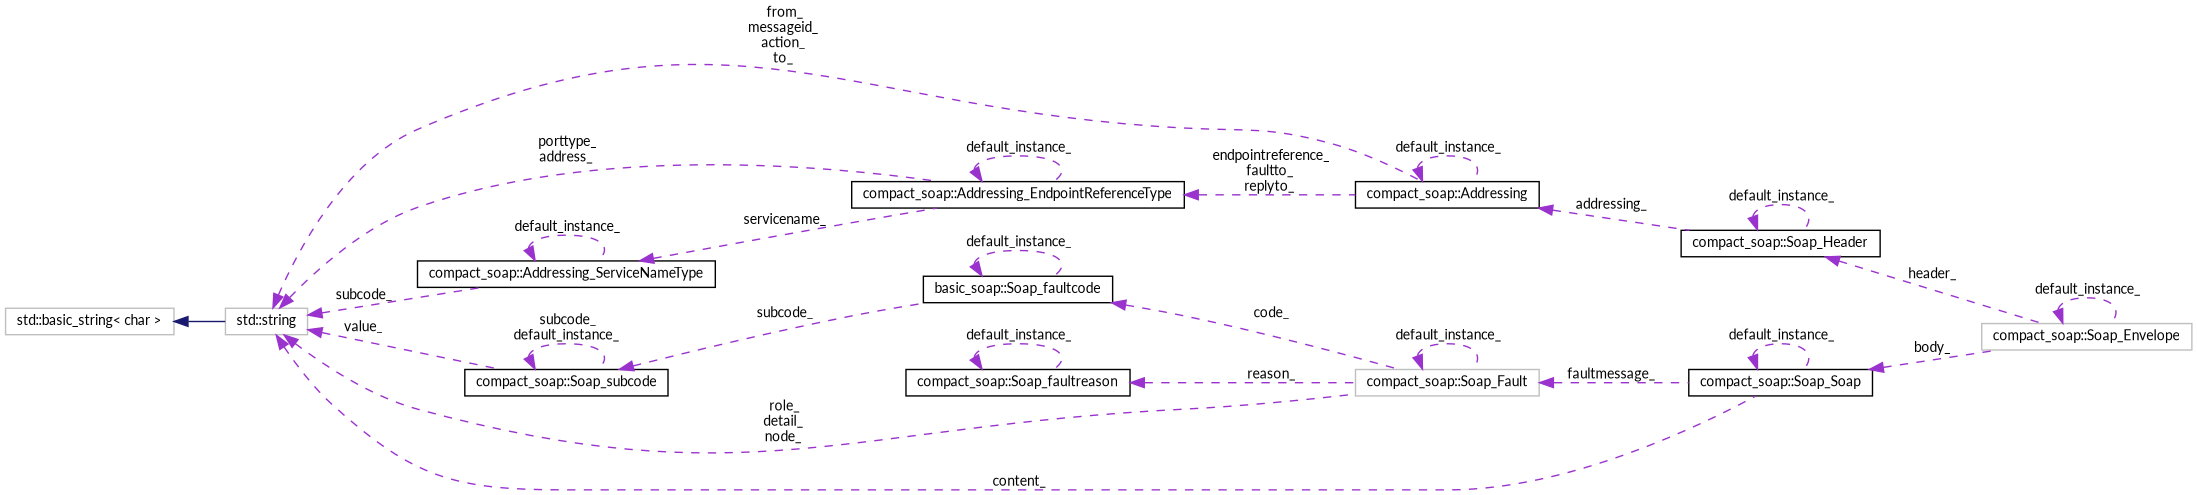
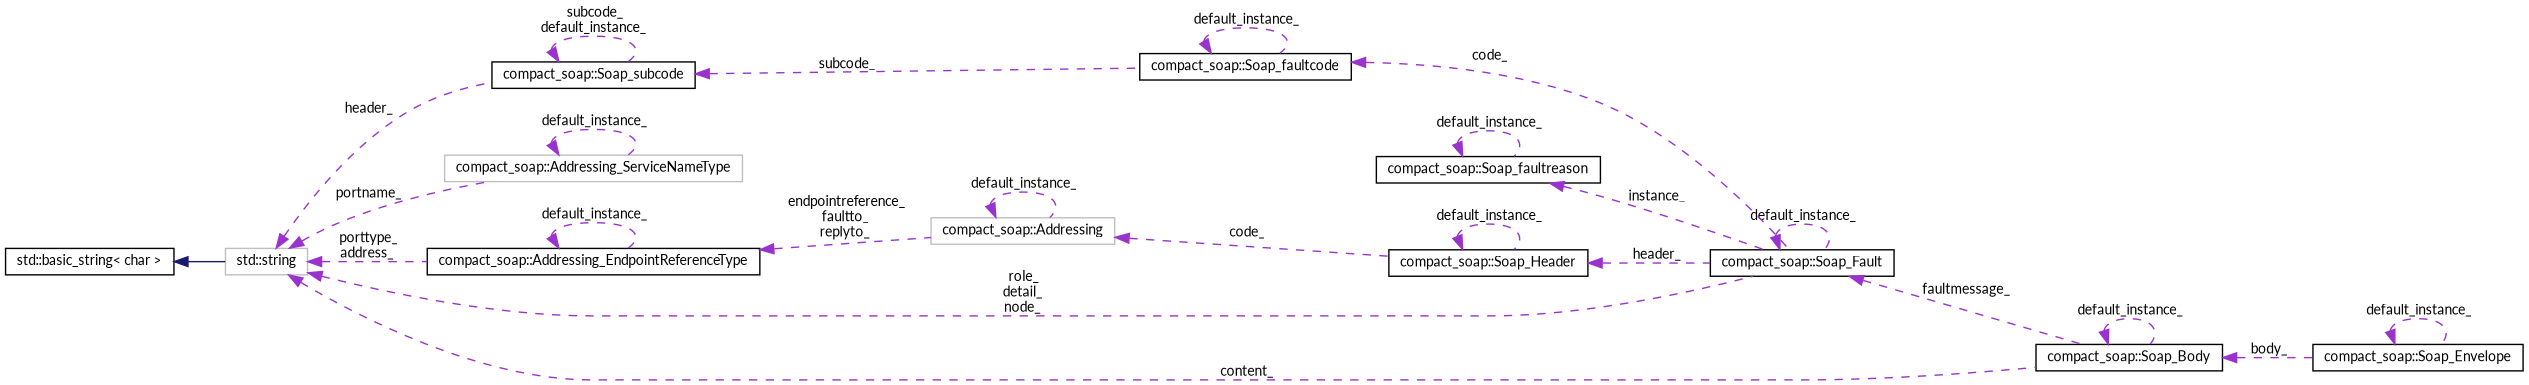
(811, 74) -> none
(1447, 195) -> (1023, 231)
(1610, 205) -> (1246, 233)
(795, 233) -> none
(566, 274) -> (594, 168)
(1018, 289) -> (1246, 67)
(1941, 292) -> (1656, 263)
(363, 296) -> (367, 194)
(90, 321) -> (90, 262)
(363, 328) -> (367, 109)
(2087, 337) -> (2418, 358)
(1270, 375) -> (1655, 197)
(1447, 383) -> (1802, 263)
(1781, 383) -> (2129, 358)
